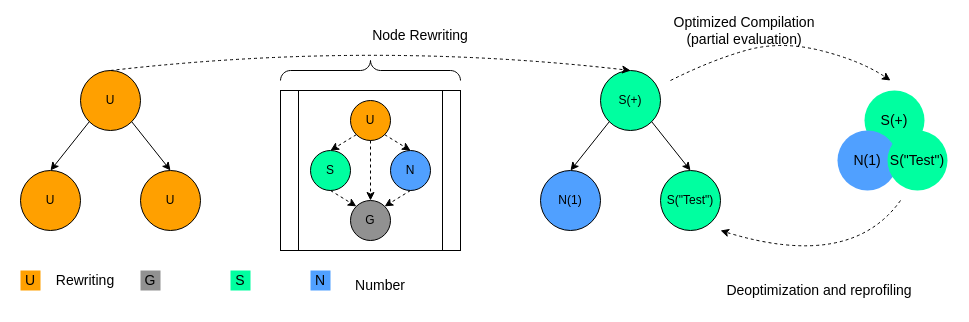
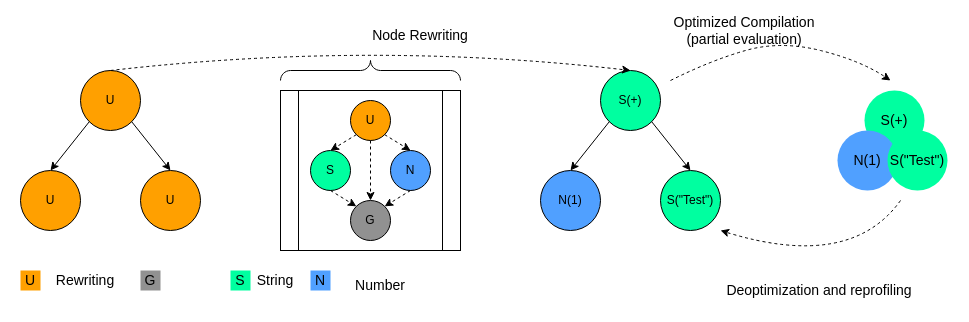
none -> (276, 281)
